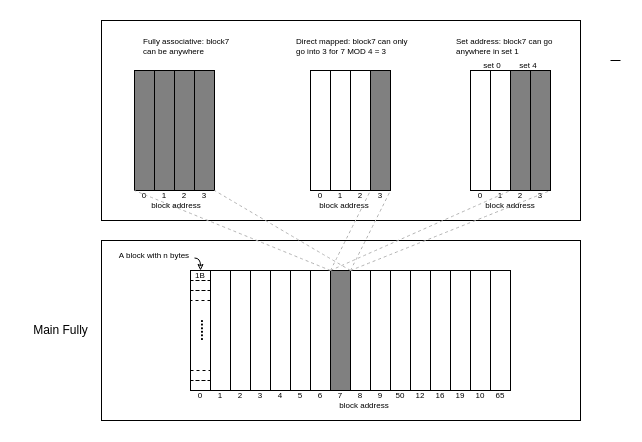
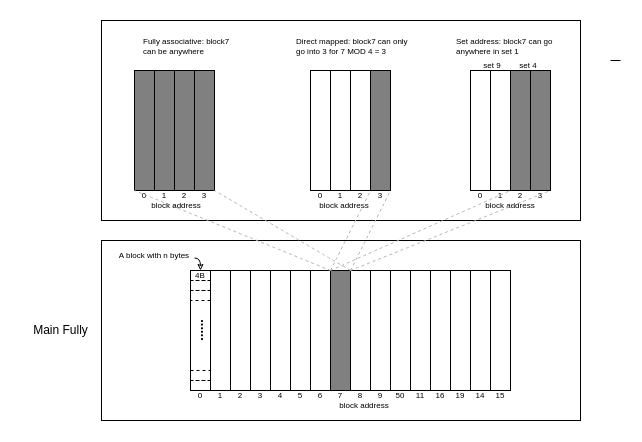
(493, 66) -> (493, 66)
(201, 276) -> (201, 276)
(421, 396) -> (421, 396)
(481, 396) -> (481, 396)
(501, 396) -> (501, 396)
